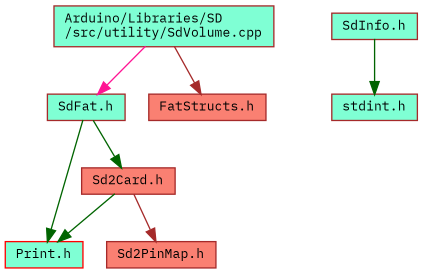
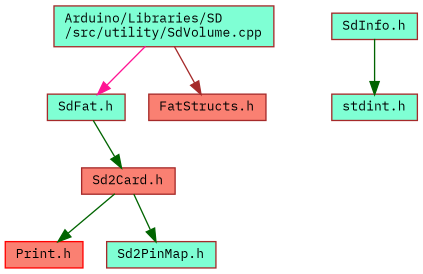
(67, 175) -> none
(142, 212) -> (142, 212)
(44, 255) -> (44, 255)
(161, 255) -> (161, 255)
